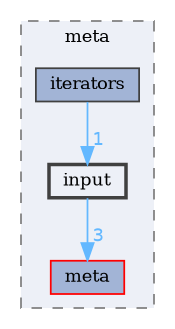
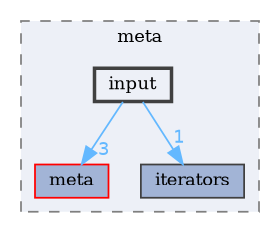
(88, 124) -> (158, 126)
